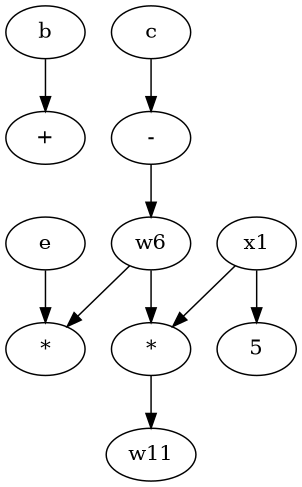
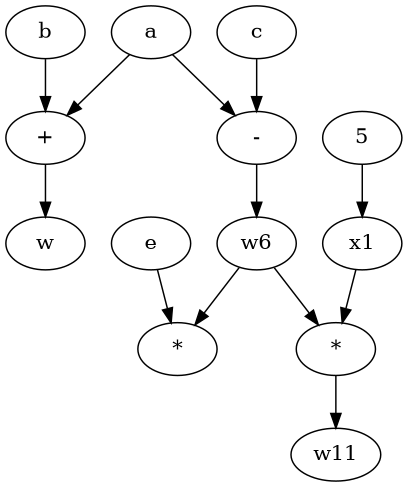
none -> (151, 32)
none -> (45, 243)
(257, 289) -> (362, 183)
